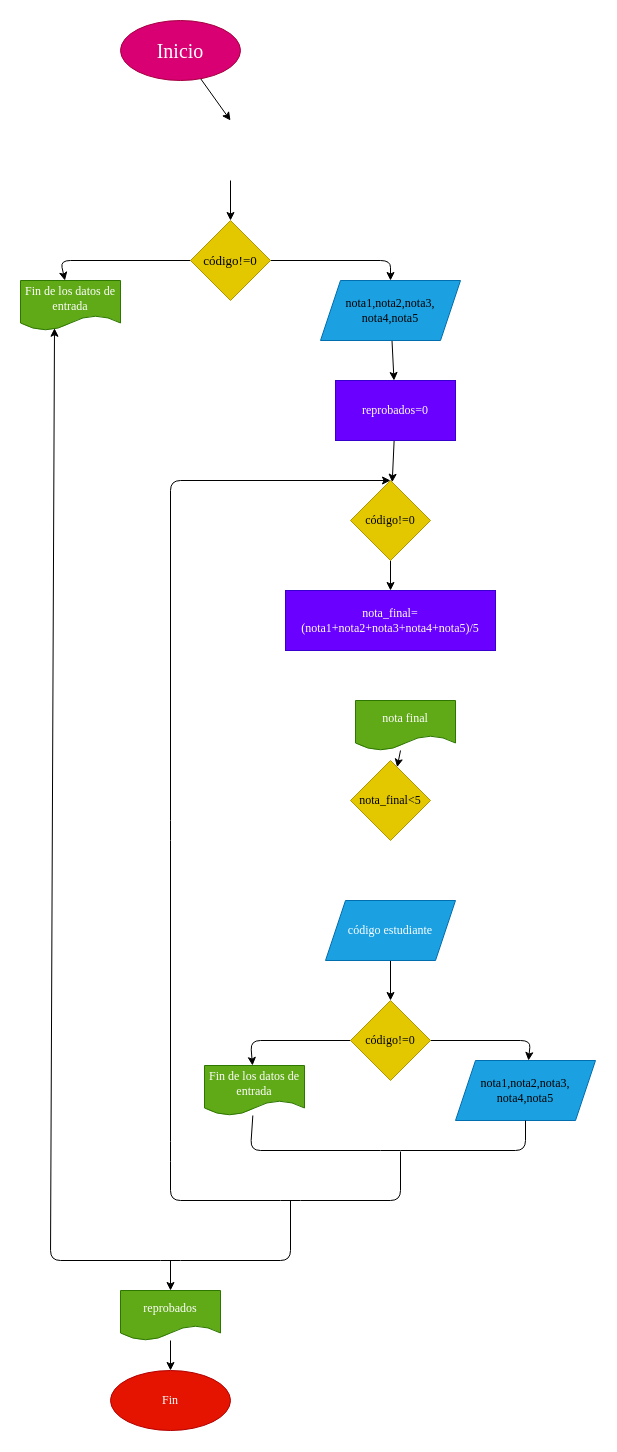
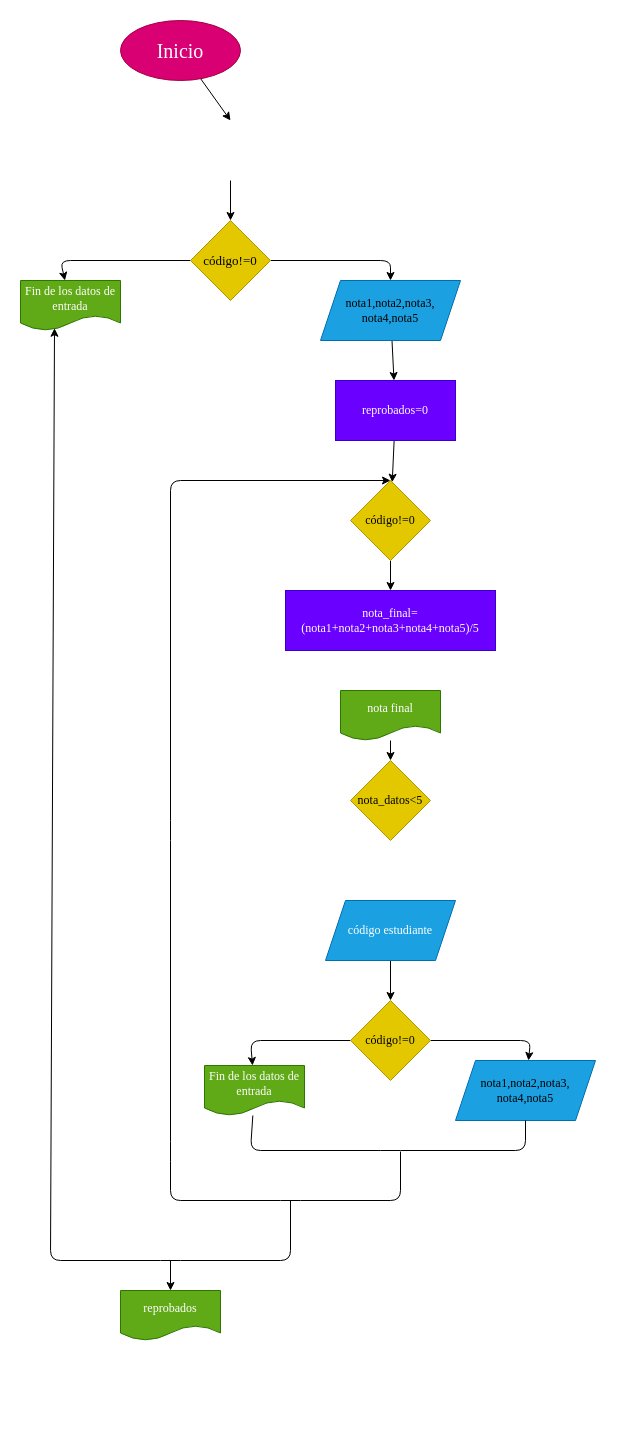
(406, 726) -> (391, 716)
(391, 801) -> (391, 801)
(171, 1352) -> none
(171, 1401) -> none
